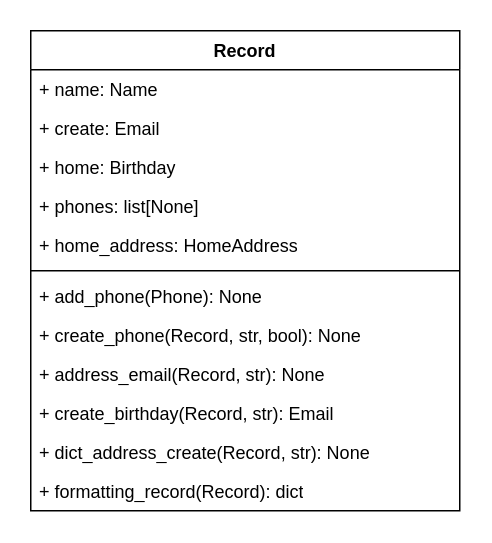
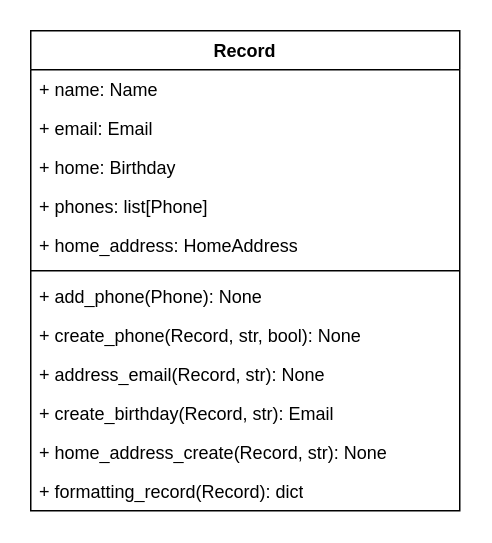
(104, 130) -> (94, 130)
(129, 208) -> (134, 208)
(227, 454) -> (230, 454)
